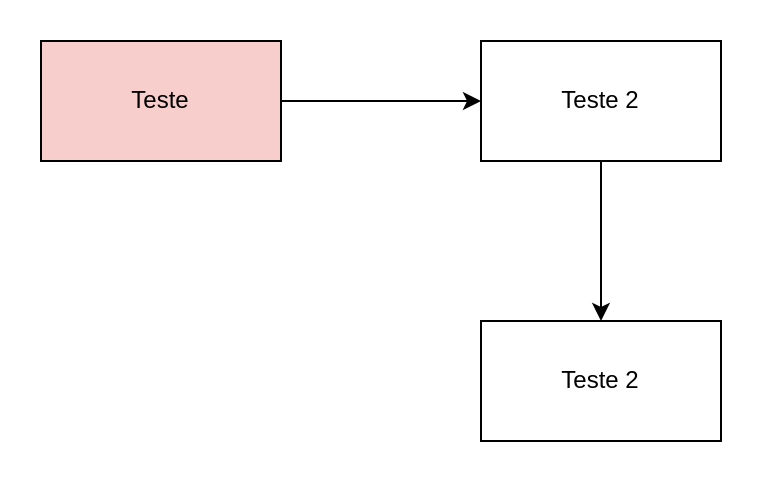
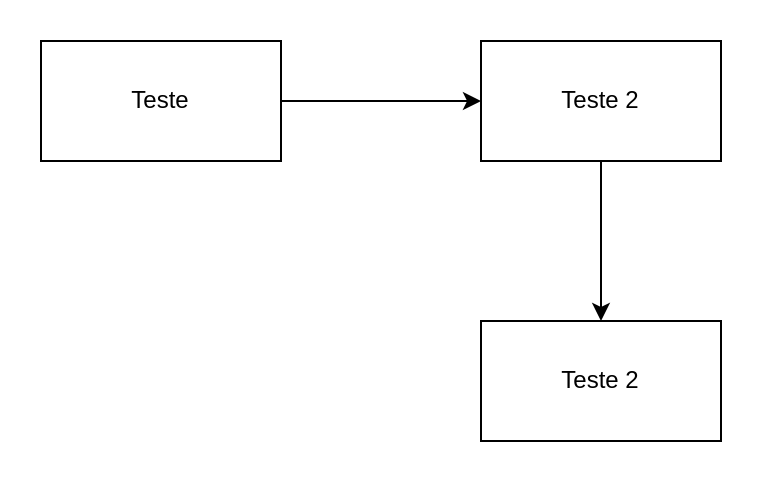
(161, 101) -> (161, 101)
